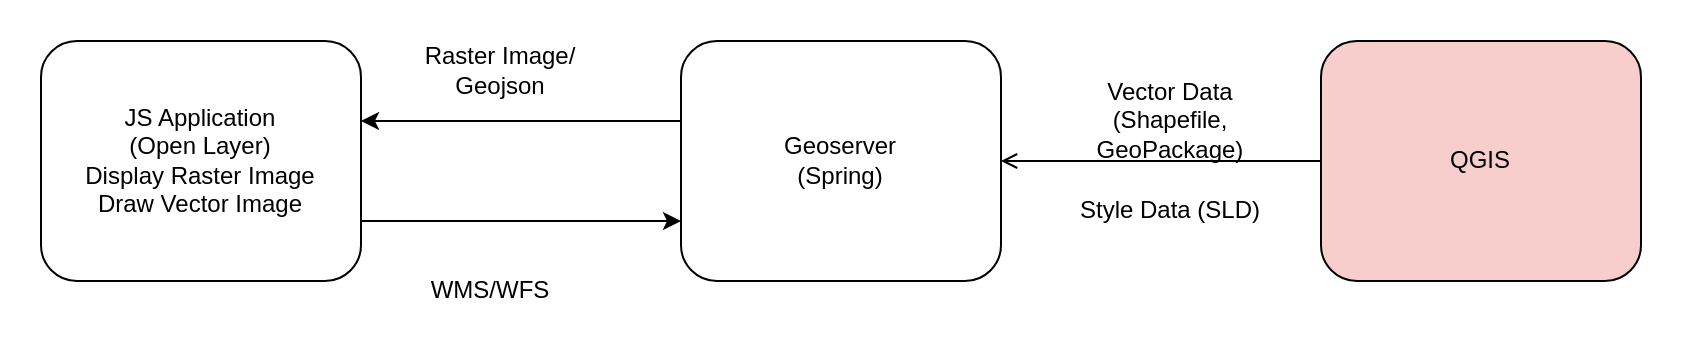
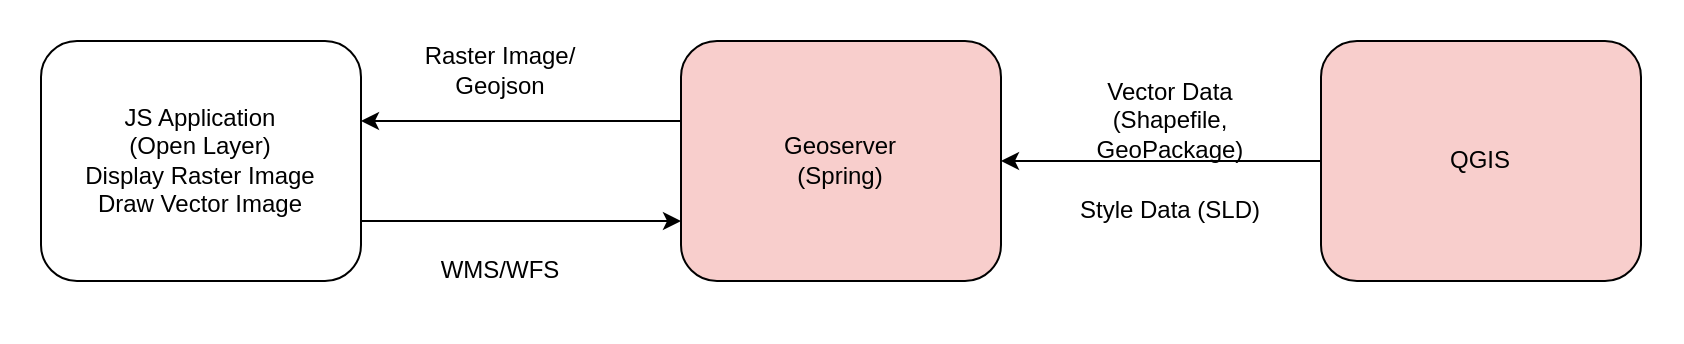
(841, 161) -> (841, 161)
(1012, 161) -> (1016, 161)
(491, 291) -> (501, 271)
